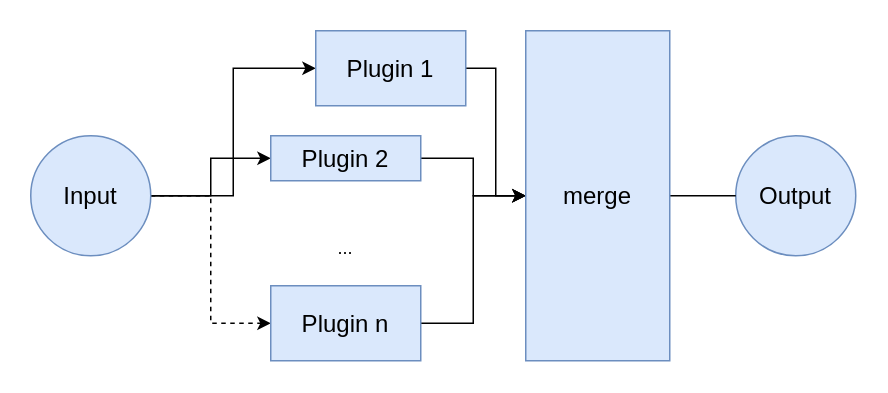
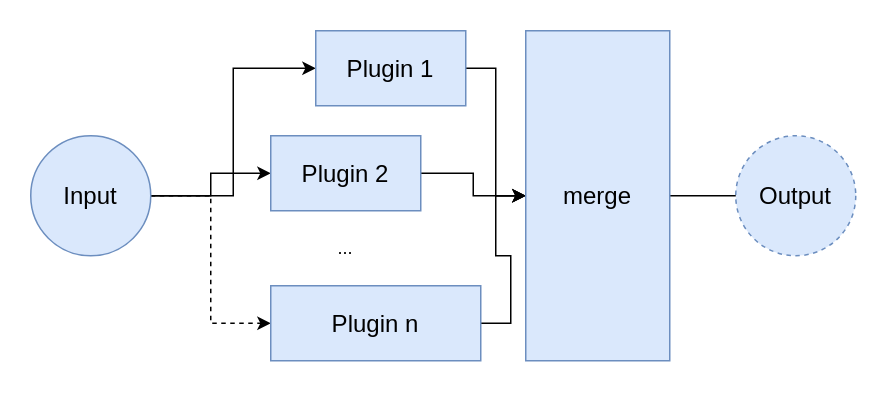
(346, 158) -> (346, 173)
(796, 196) -> (796, 196)
(346, 323) -> (376, 323)
